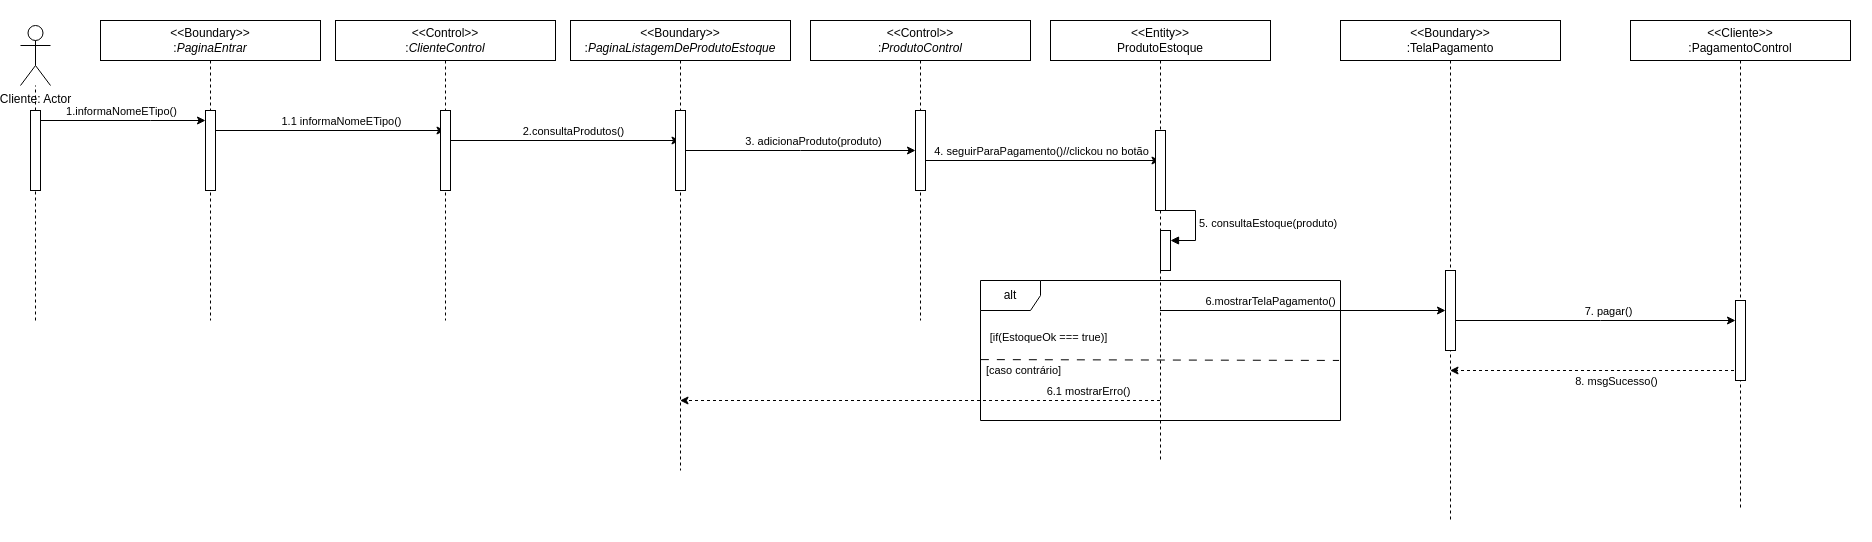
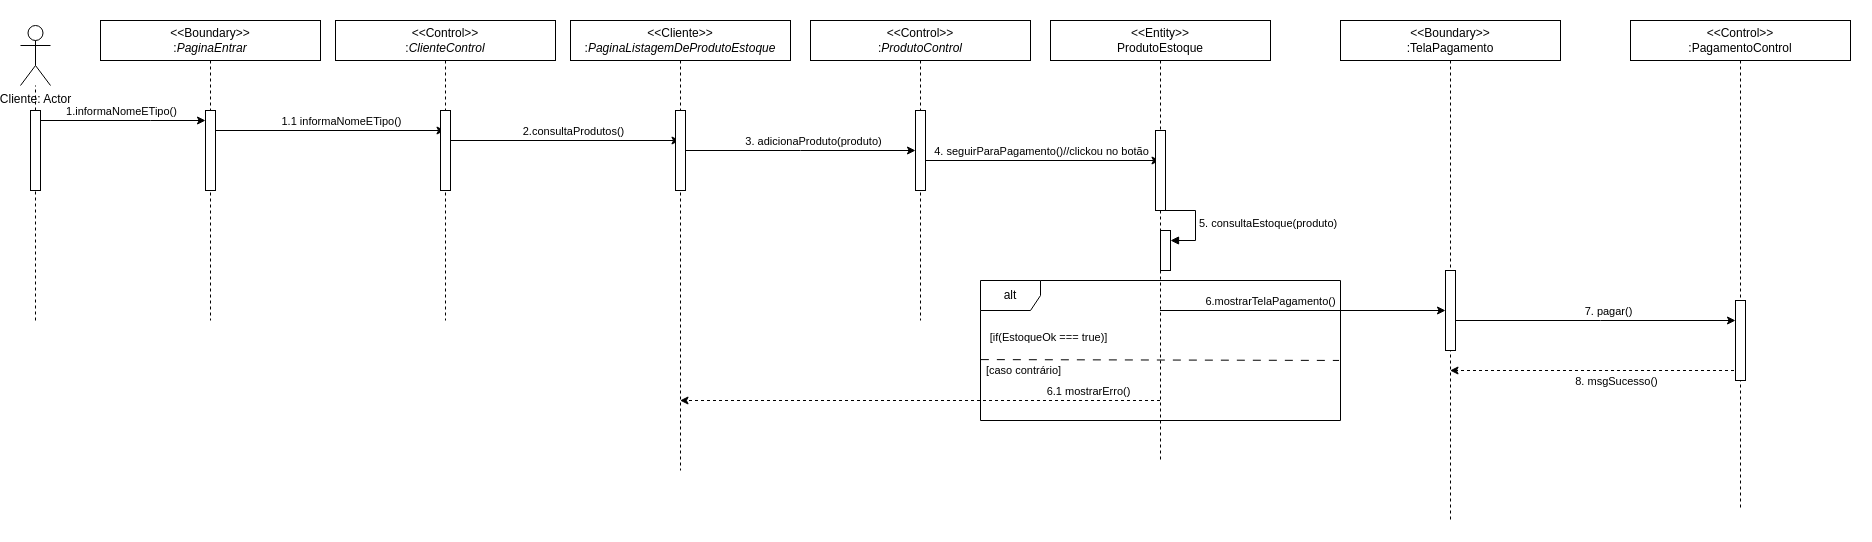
(681, 41) -> (681, 41)
(1741, 41) -> (1741, 41)
